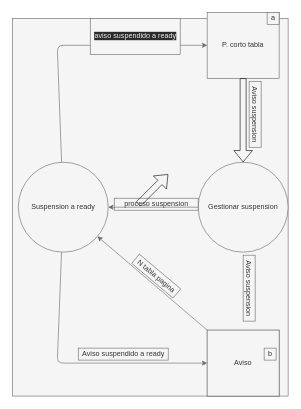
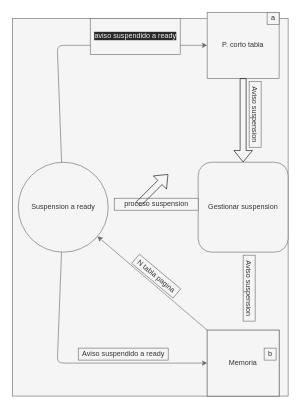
(113, 207) -> none
(243, 207) -> (243, 207)
(243, 363) -> (243, 363)
